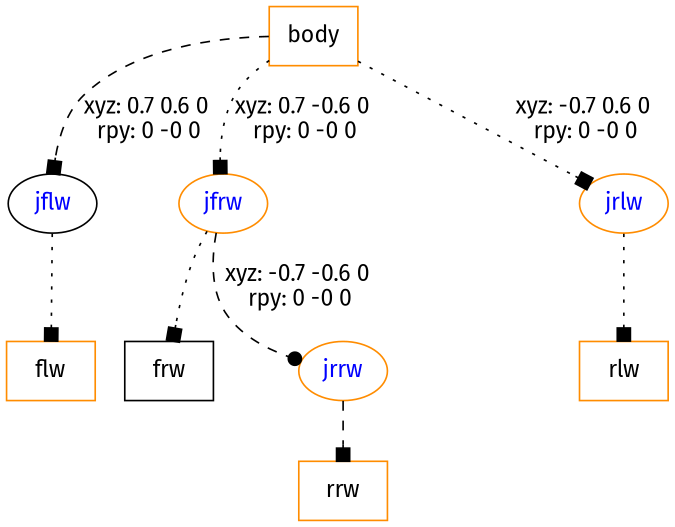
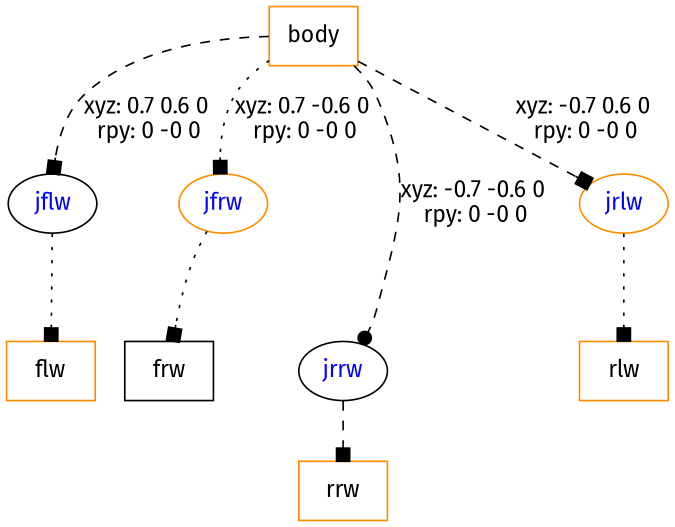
(467, 119) -> (467, 119)
(224, 311) -> (400, 196)
(343, 371) -> (343, 371)
